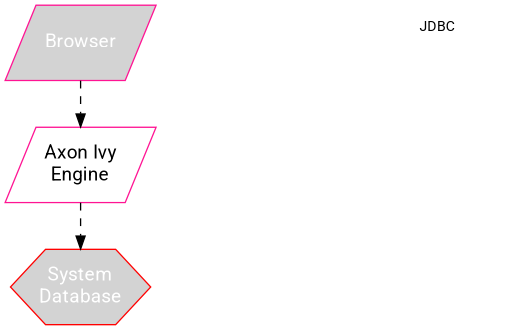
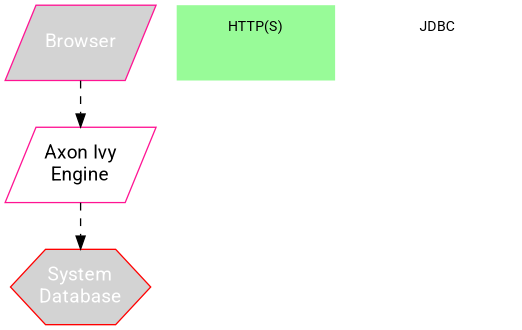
none -> (256, 43)
